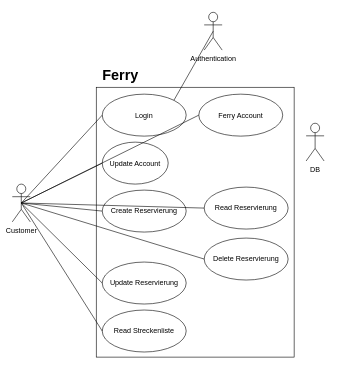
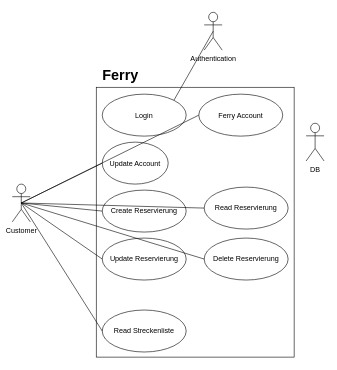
(63, 158) -> none
(144, 283) -> (144, 259)
